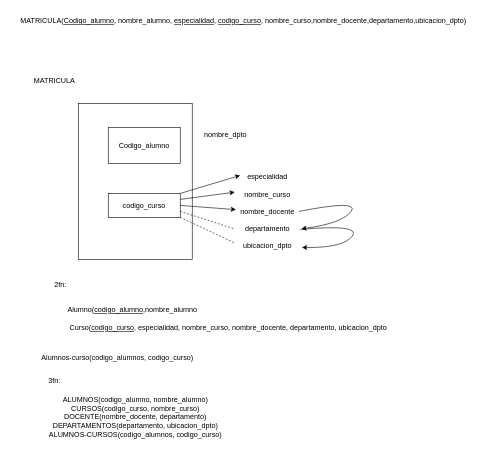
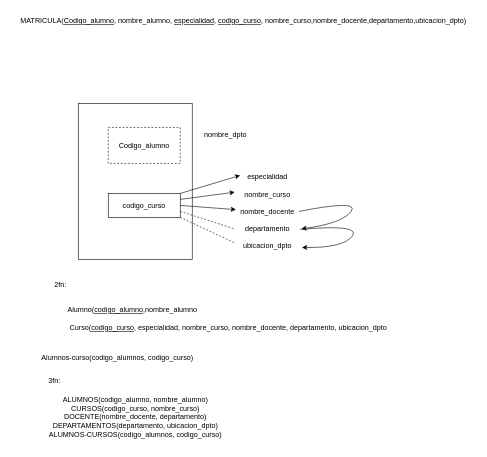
(54, 81) -> none
(144, 146) -> (144, 146)
